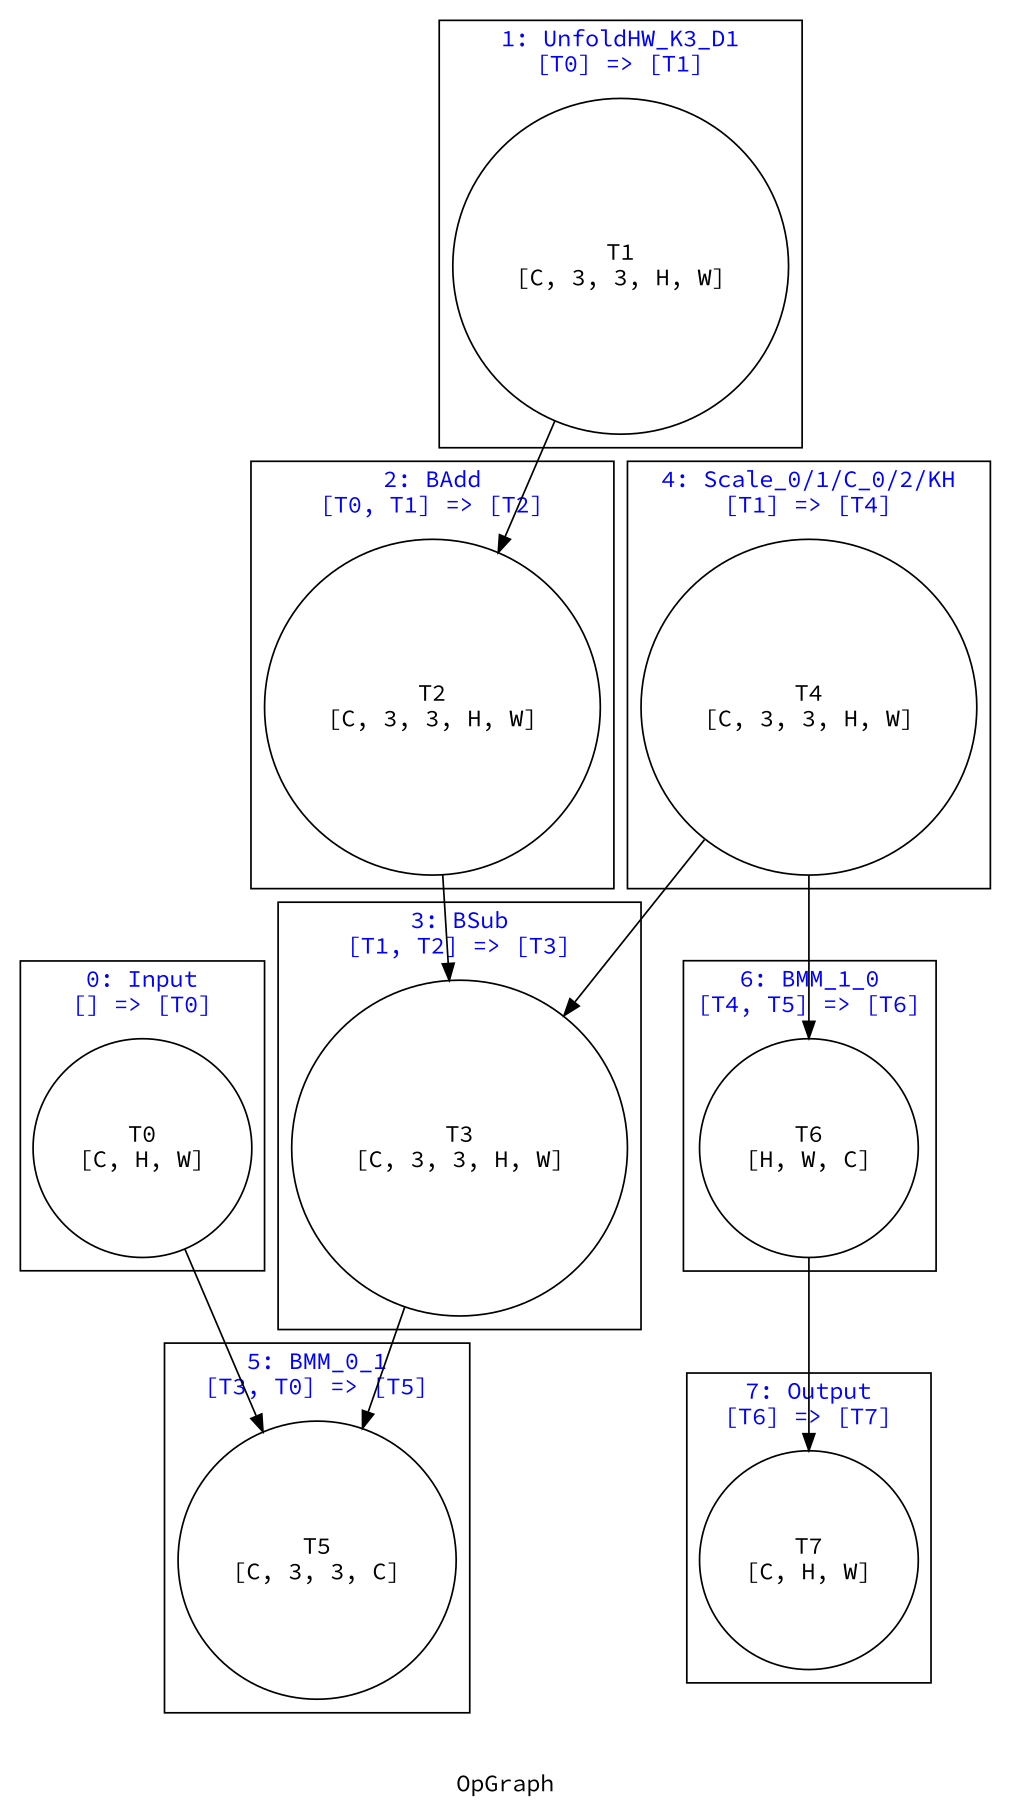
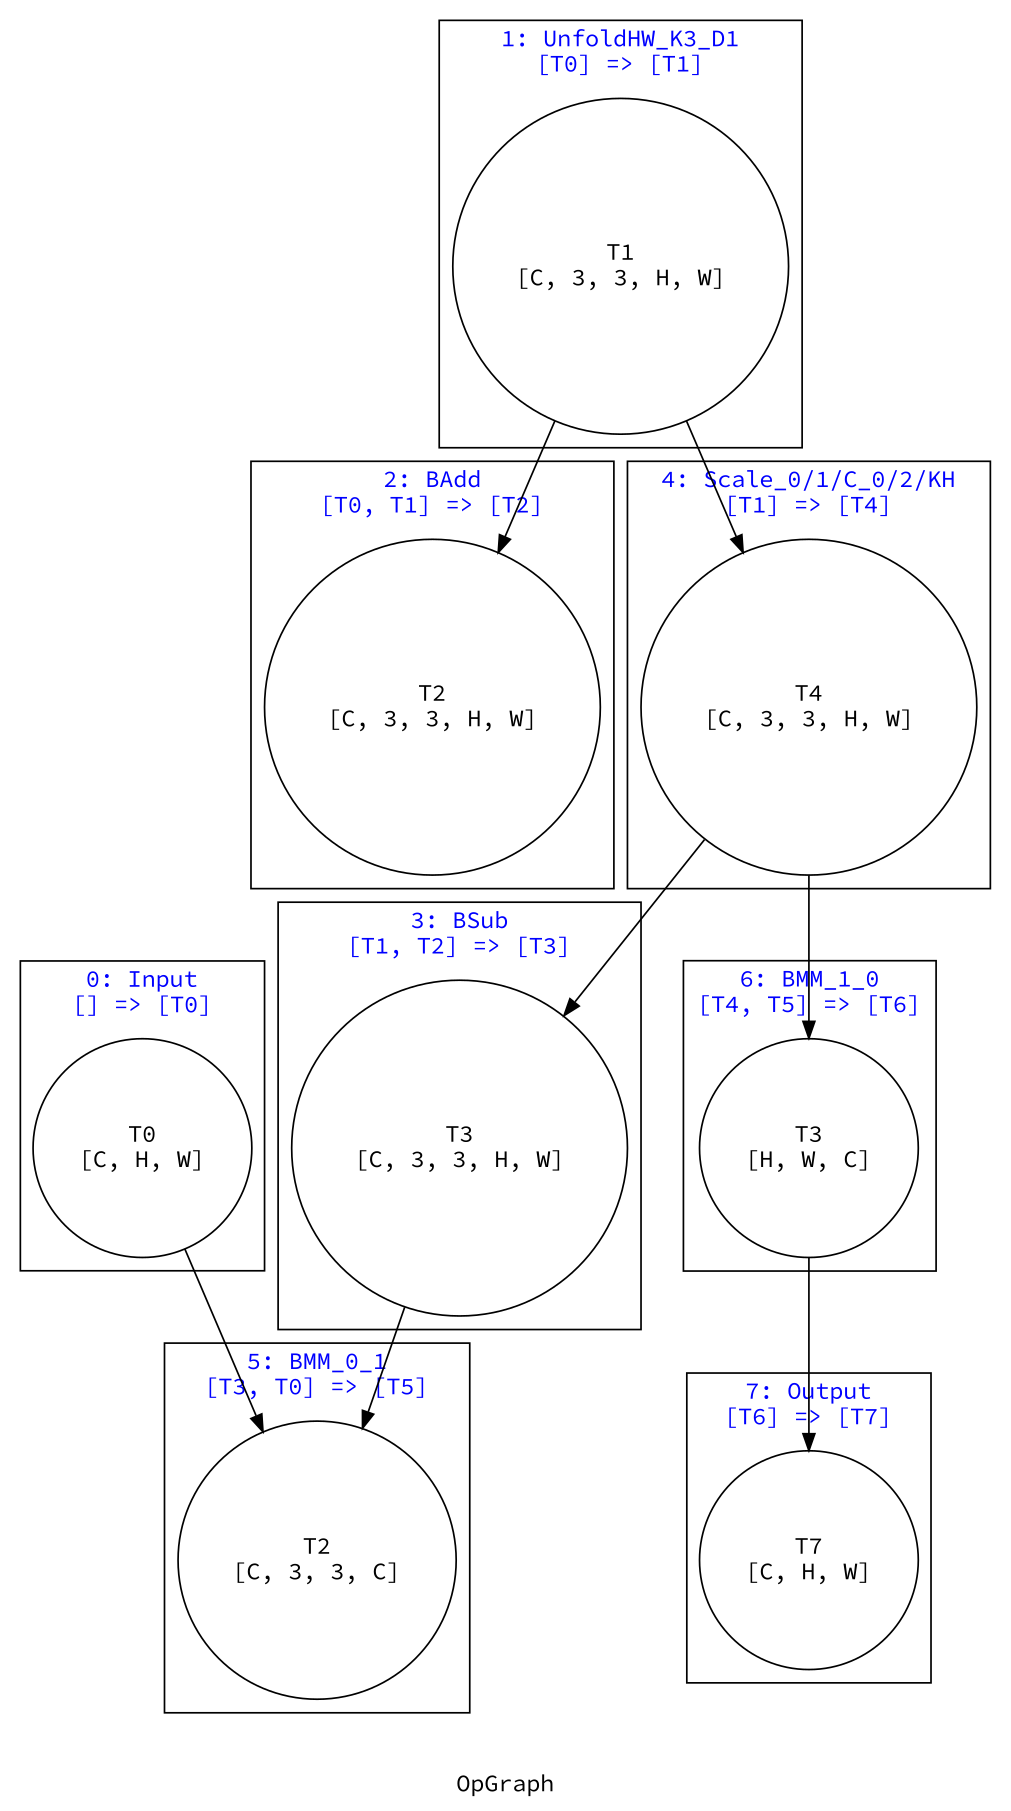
none -> (711, 479)
(445, 919) -> none
(809, 1148) -> (809, 1148)
(317, 1560) -> (317, 1560)
